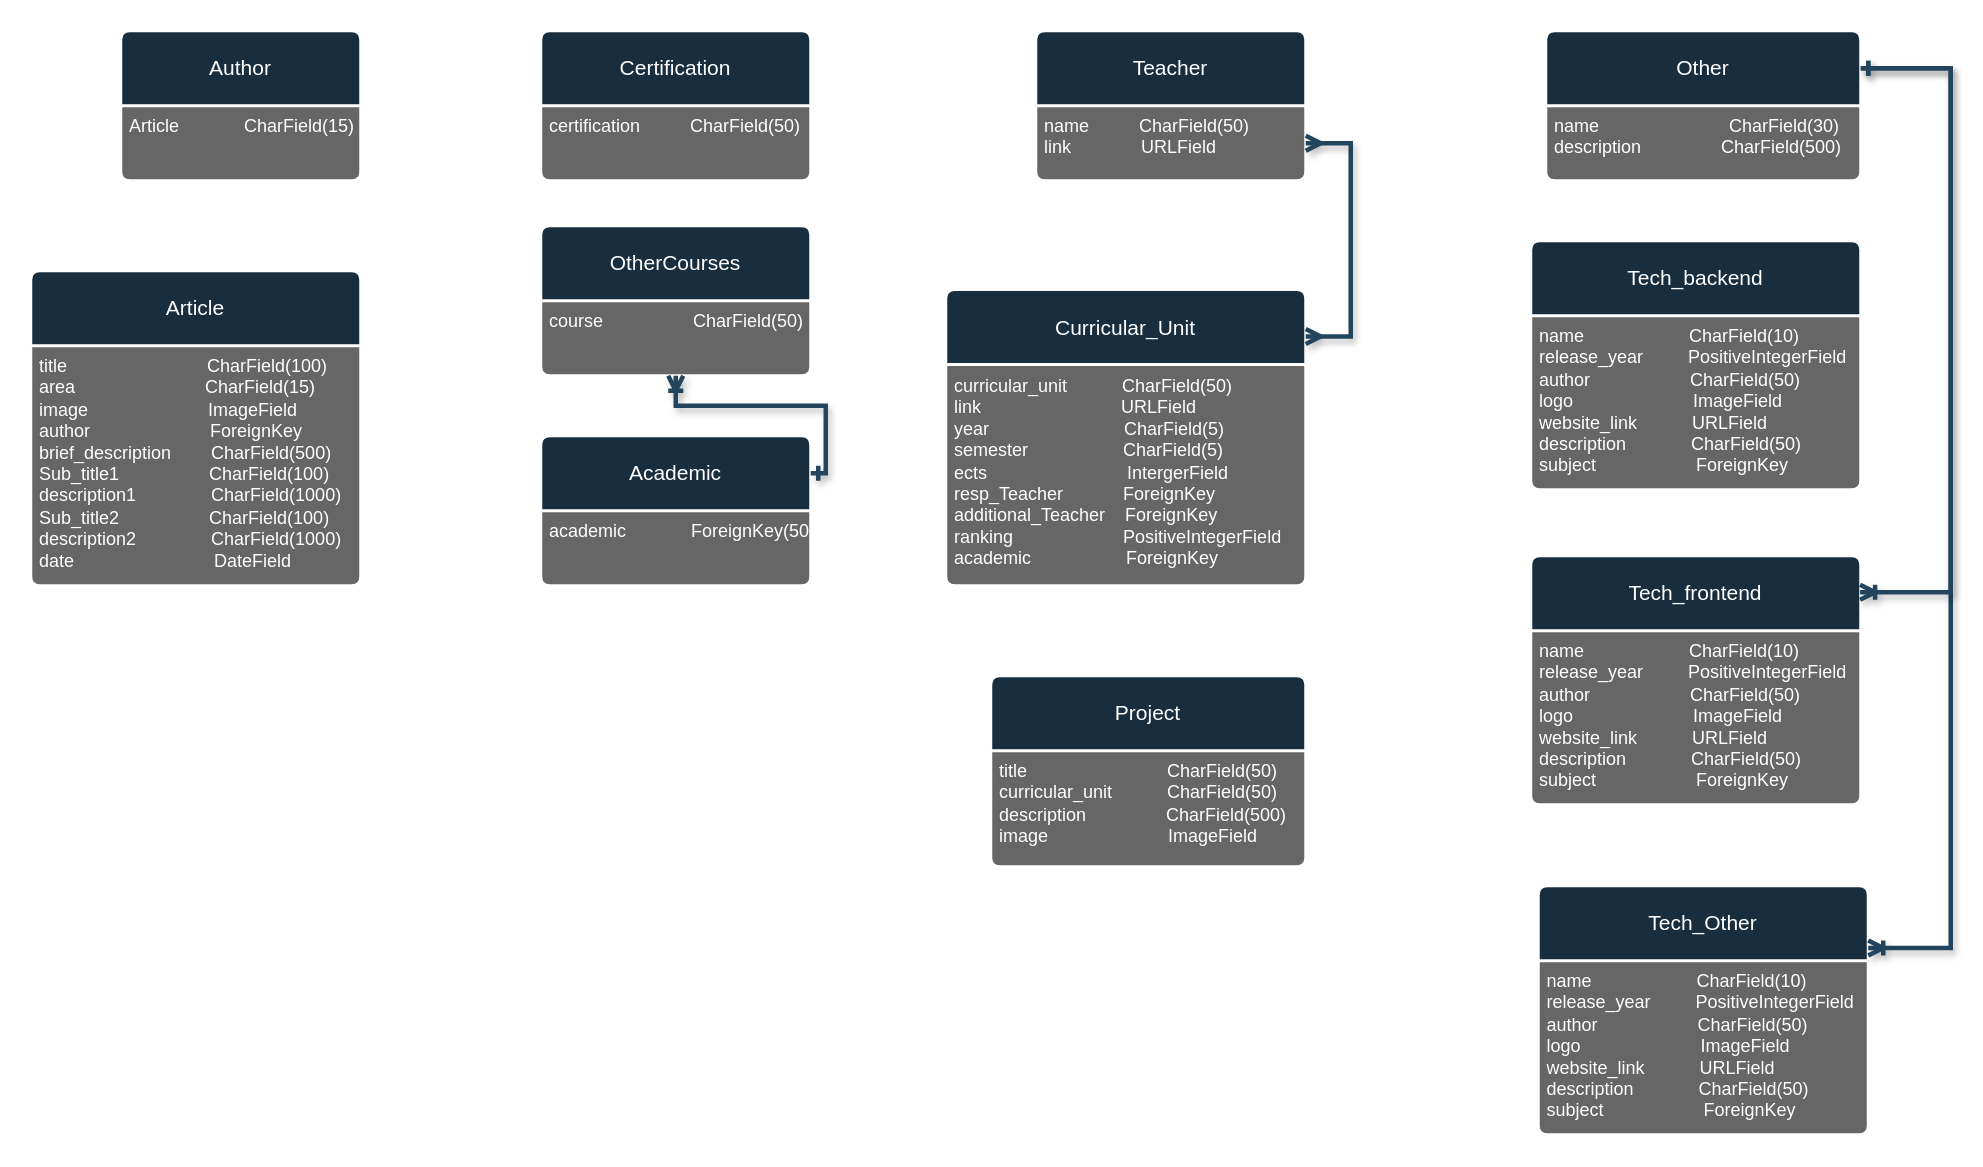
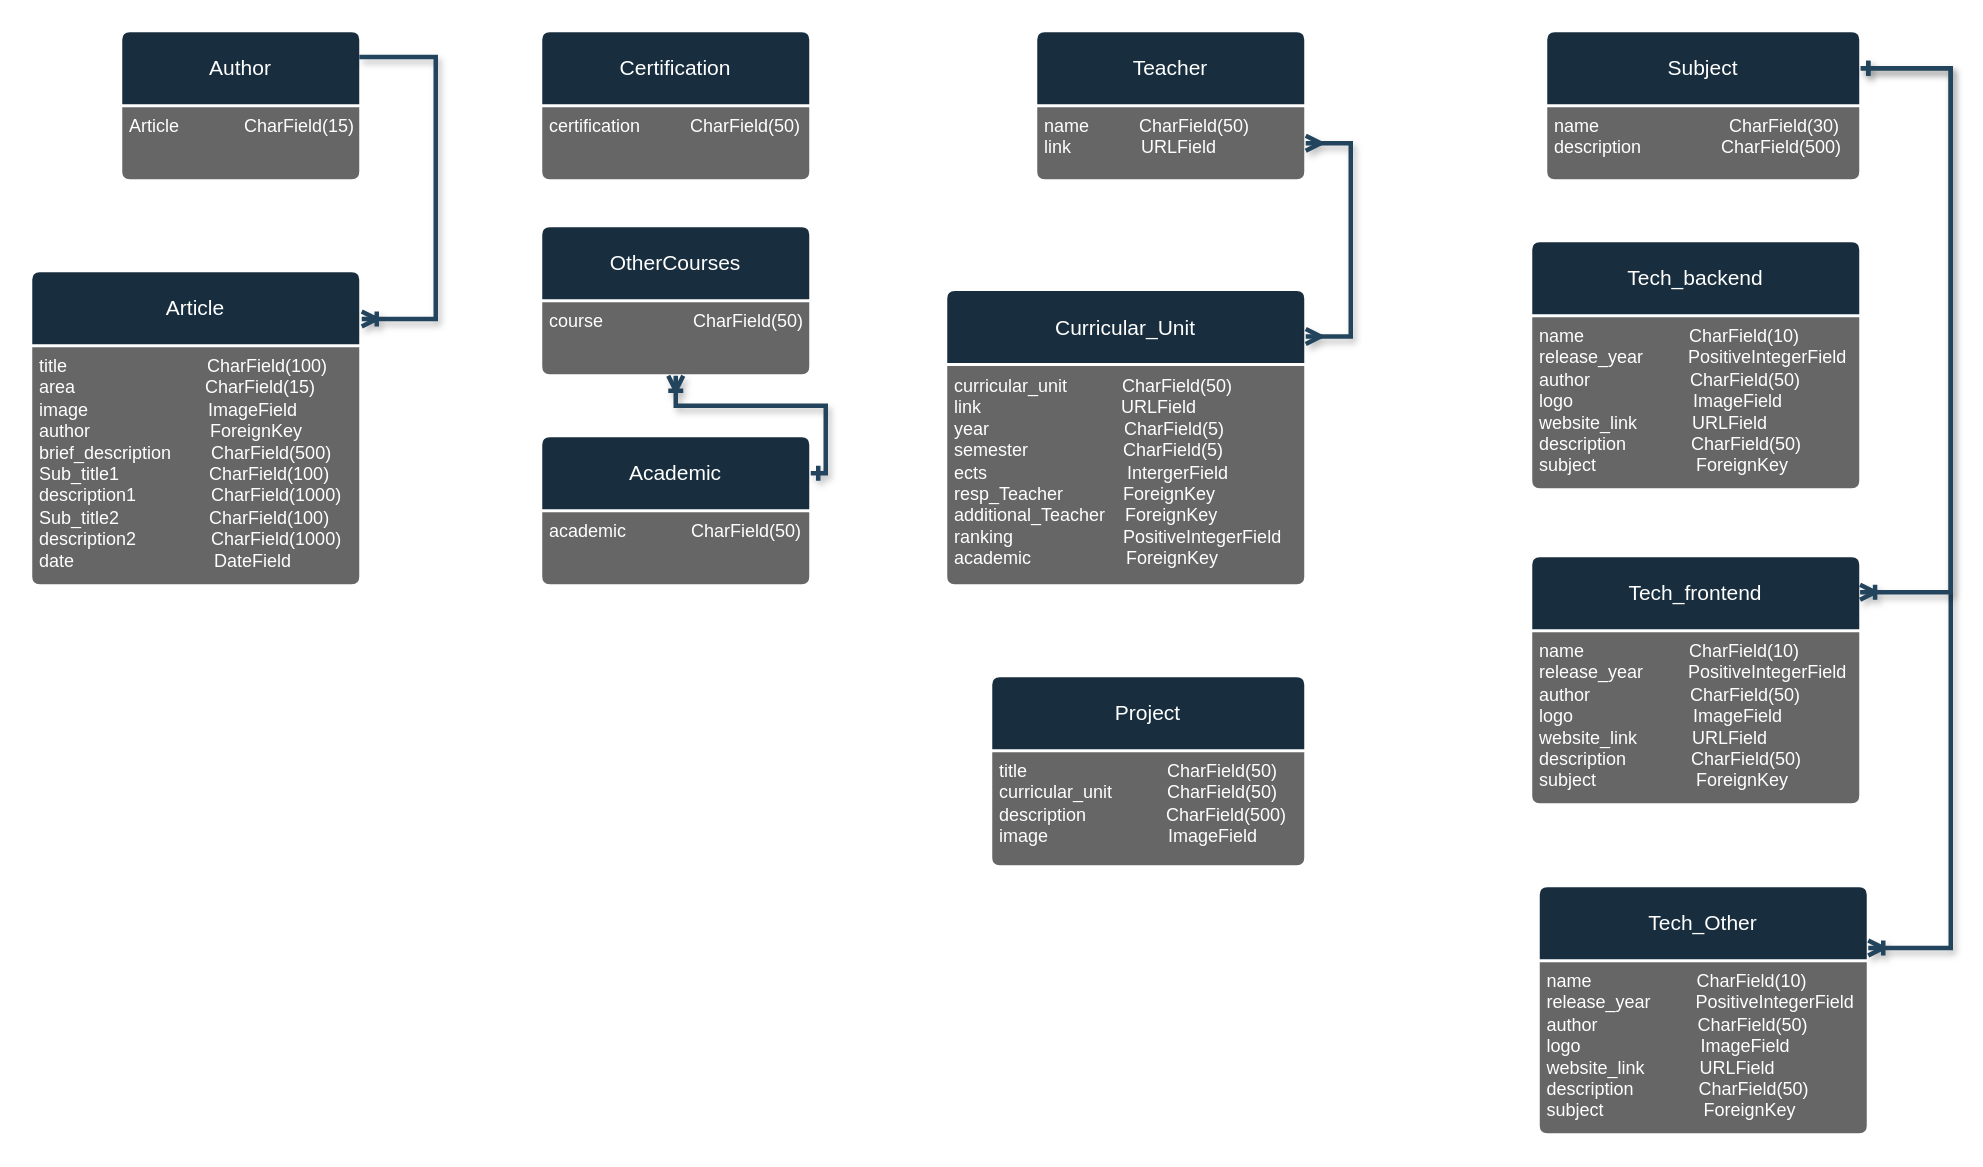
(1703, 68) -> (1703, 68)
none -> (436, 186)
(707, 532) -> (700, 532)
